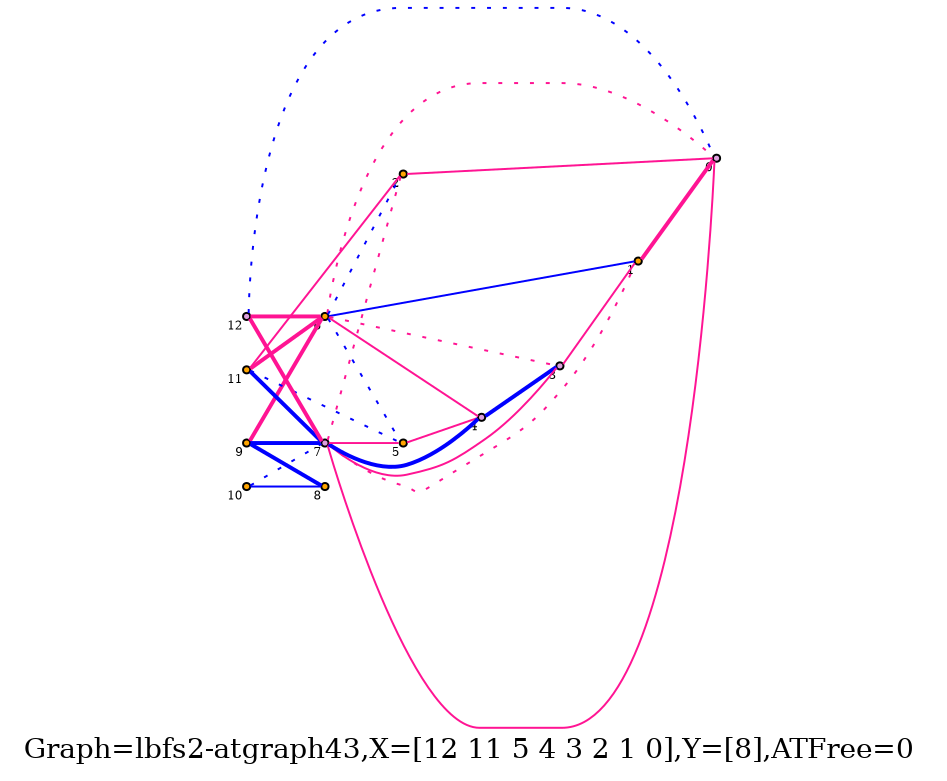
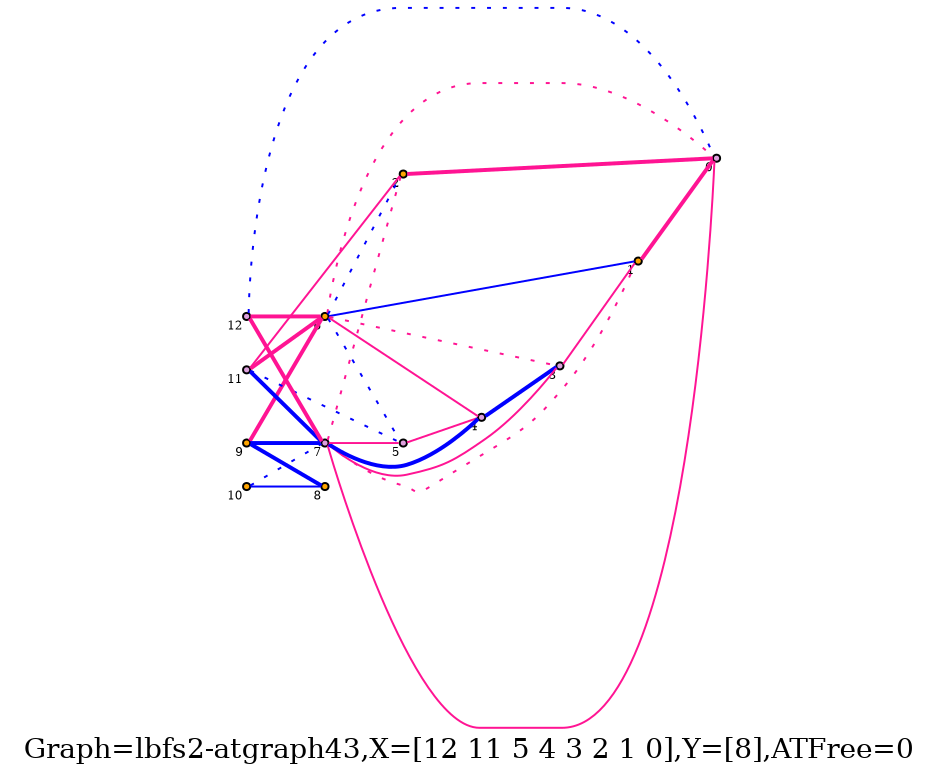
(560, 166) -> (560, 166)
(247, 370) -> (247, 370)
(403, 443) -> (403, 443)
